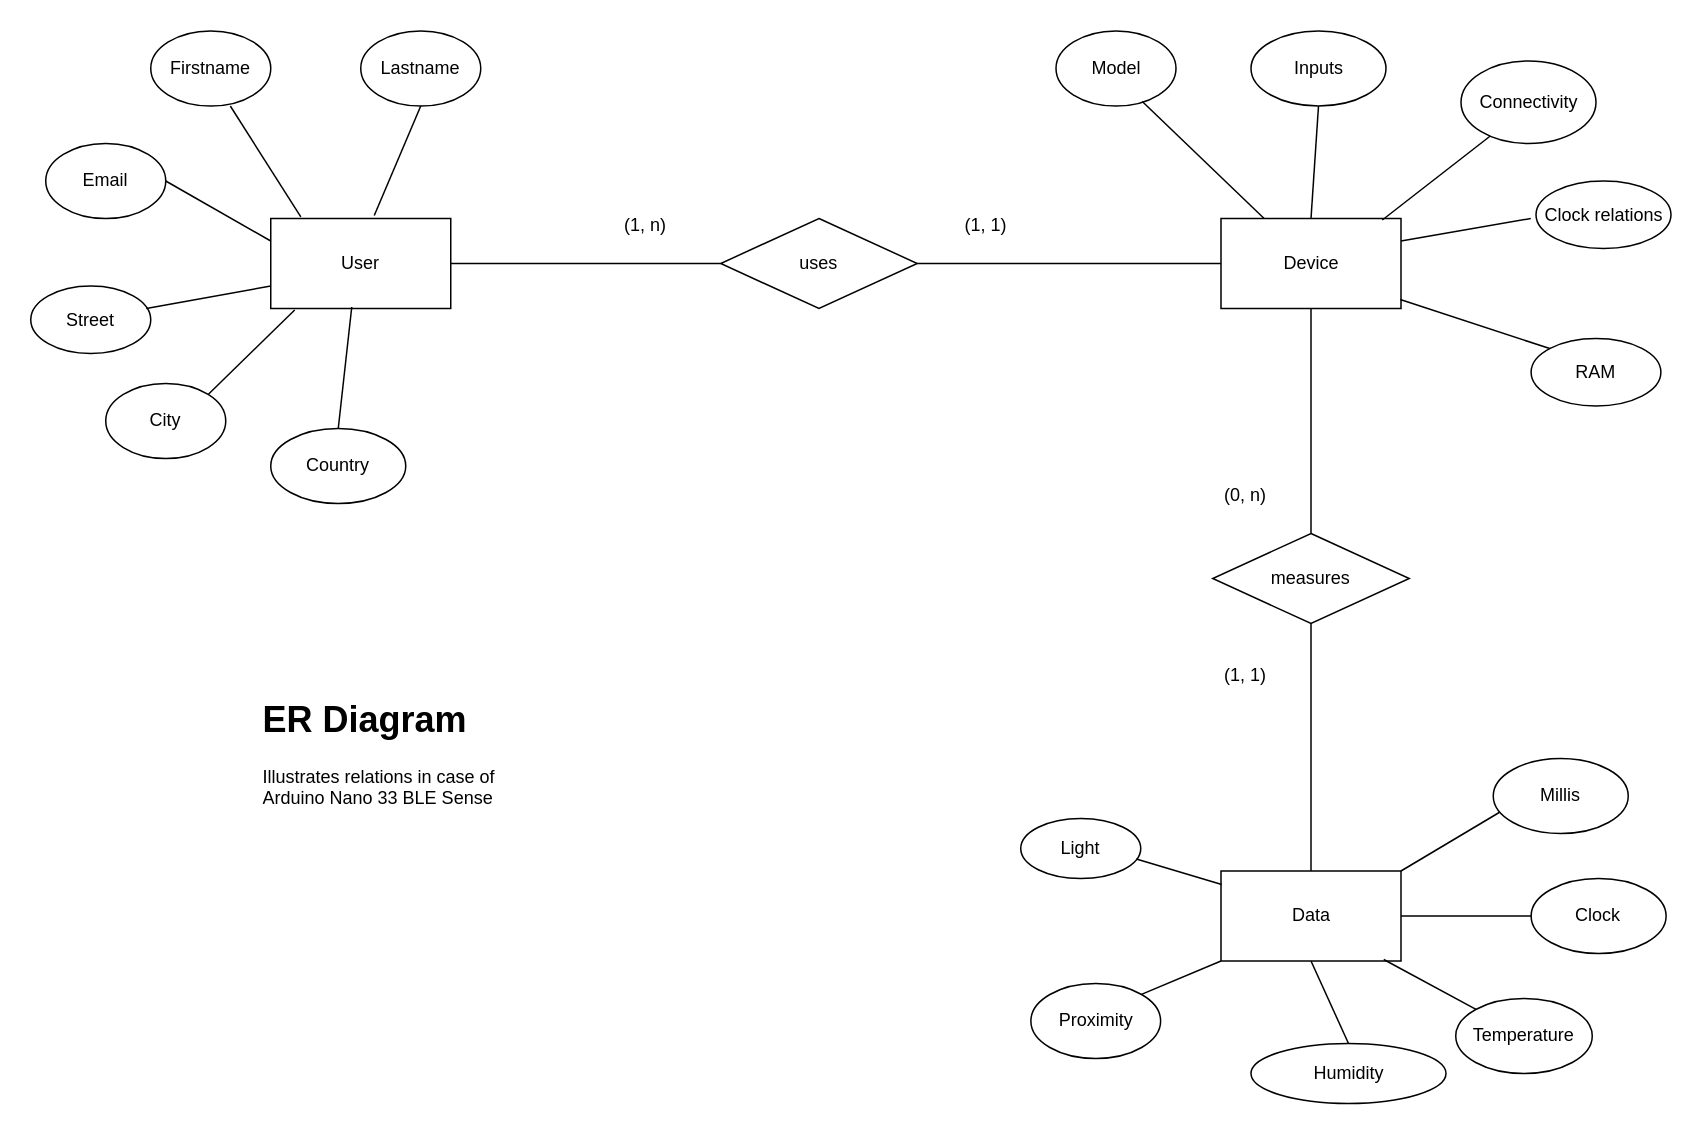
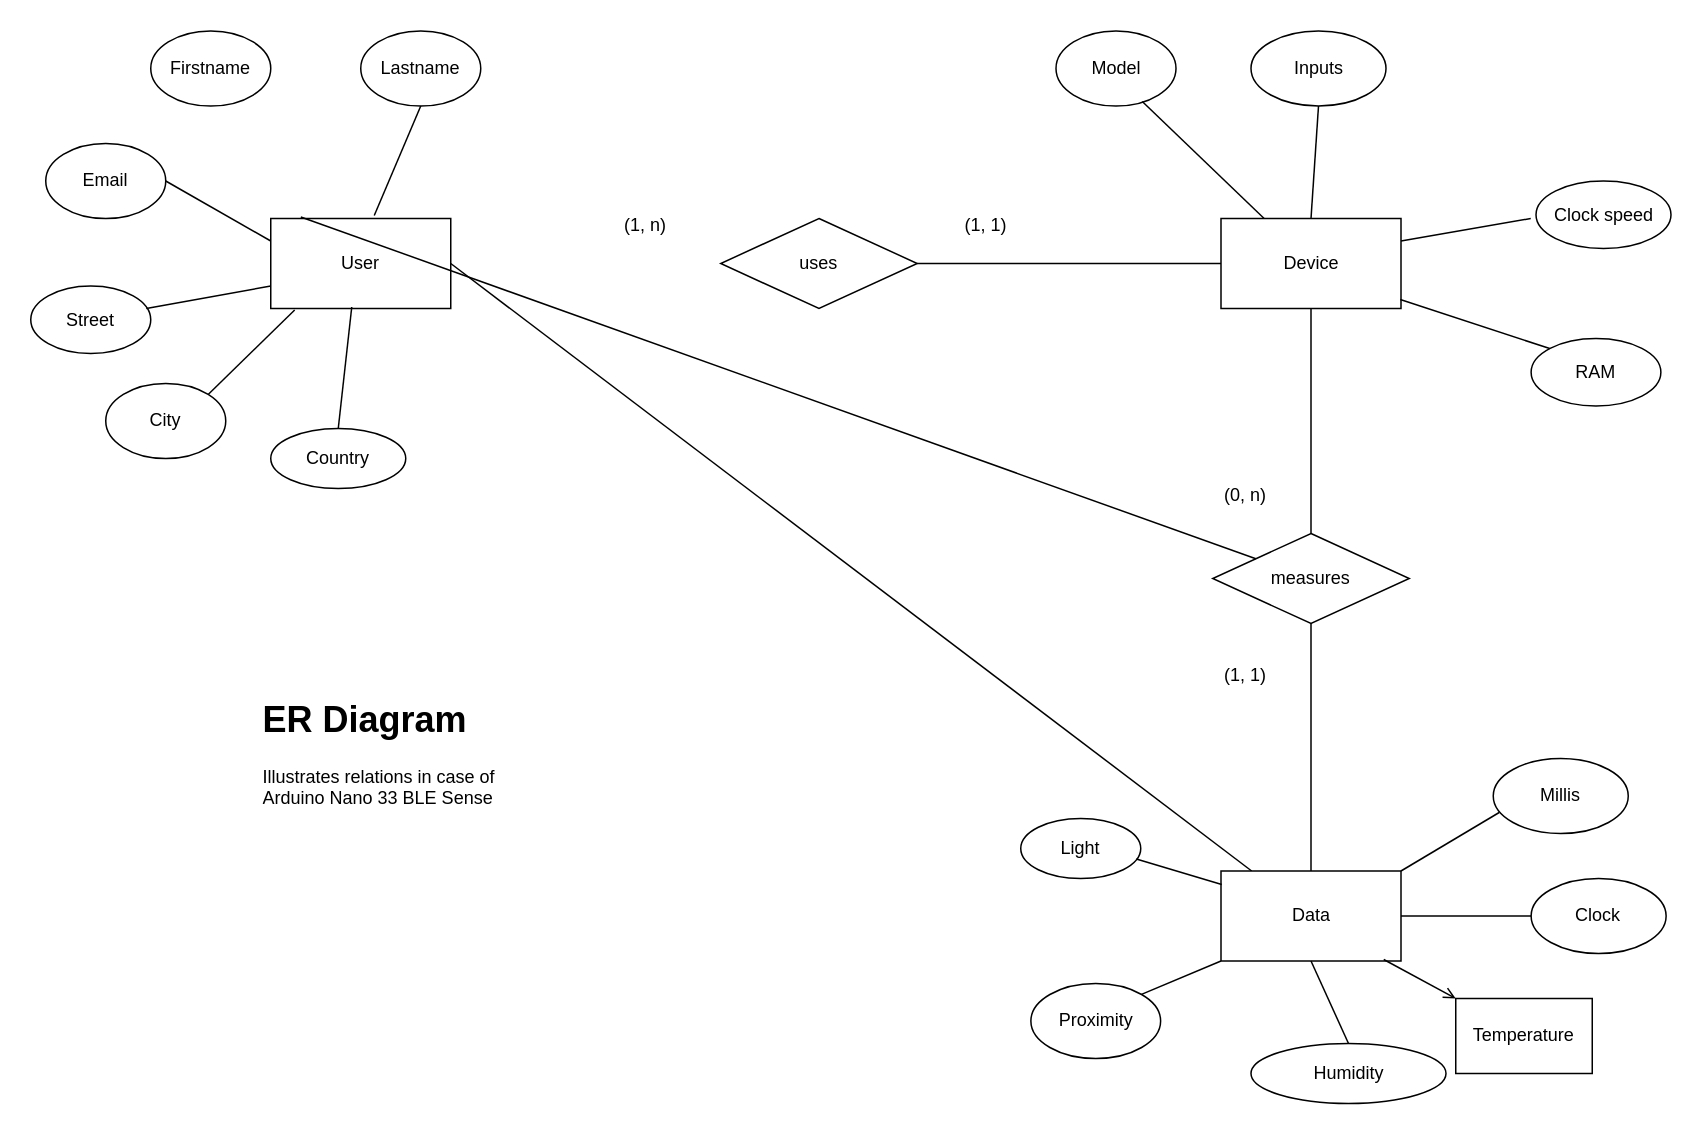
(1529, 102) -> none
(266, 162) -> (864, 418)
(1436, 178) -> none
(1604, 215) -> (1604, 215)
(585, 263) -> (862, 575)
(338, 466) -> (338, 458)
(1461, 1001) -> (1449, 995)
(1524, 1036) -> (1524, 1036)
